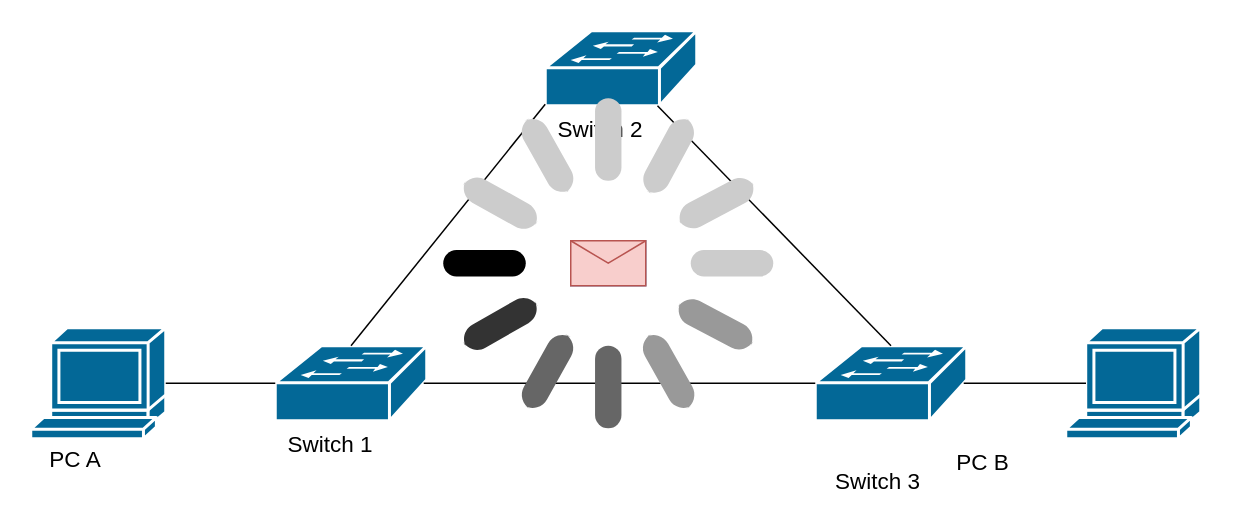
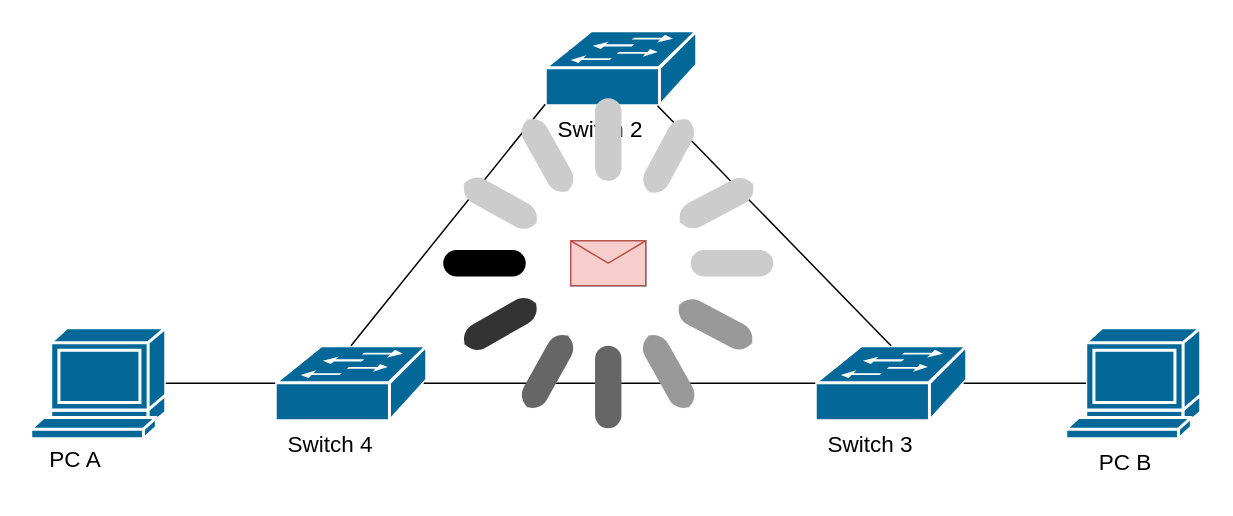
(331, 443) -> (331, 443)
(983, 461) -> (1126, 461)
(878, 481) -> (871, 443)
